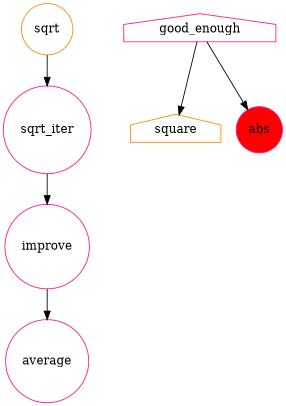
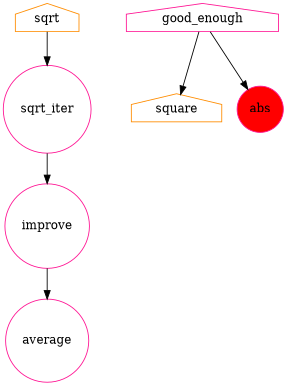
(47, 29) -> (47, 19)
